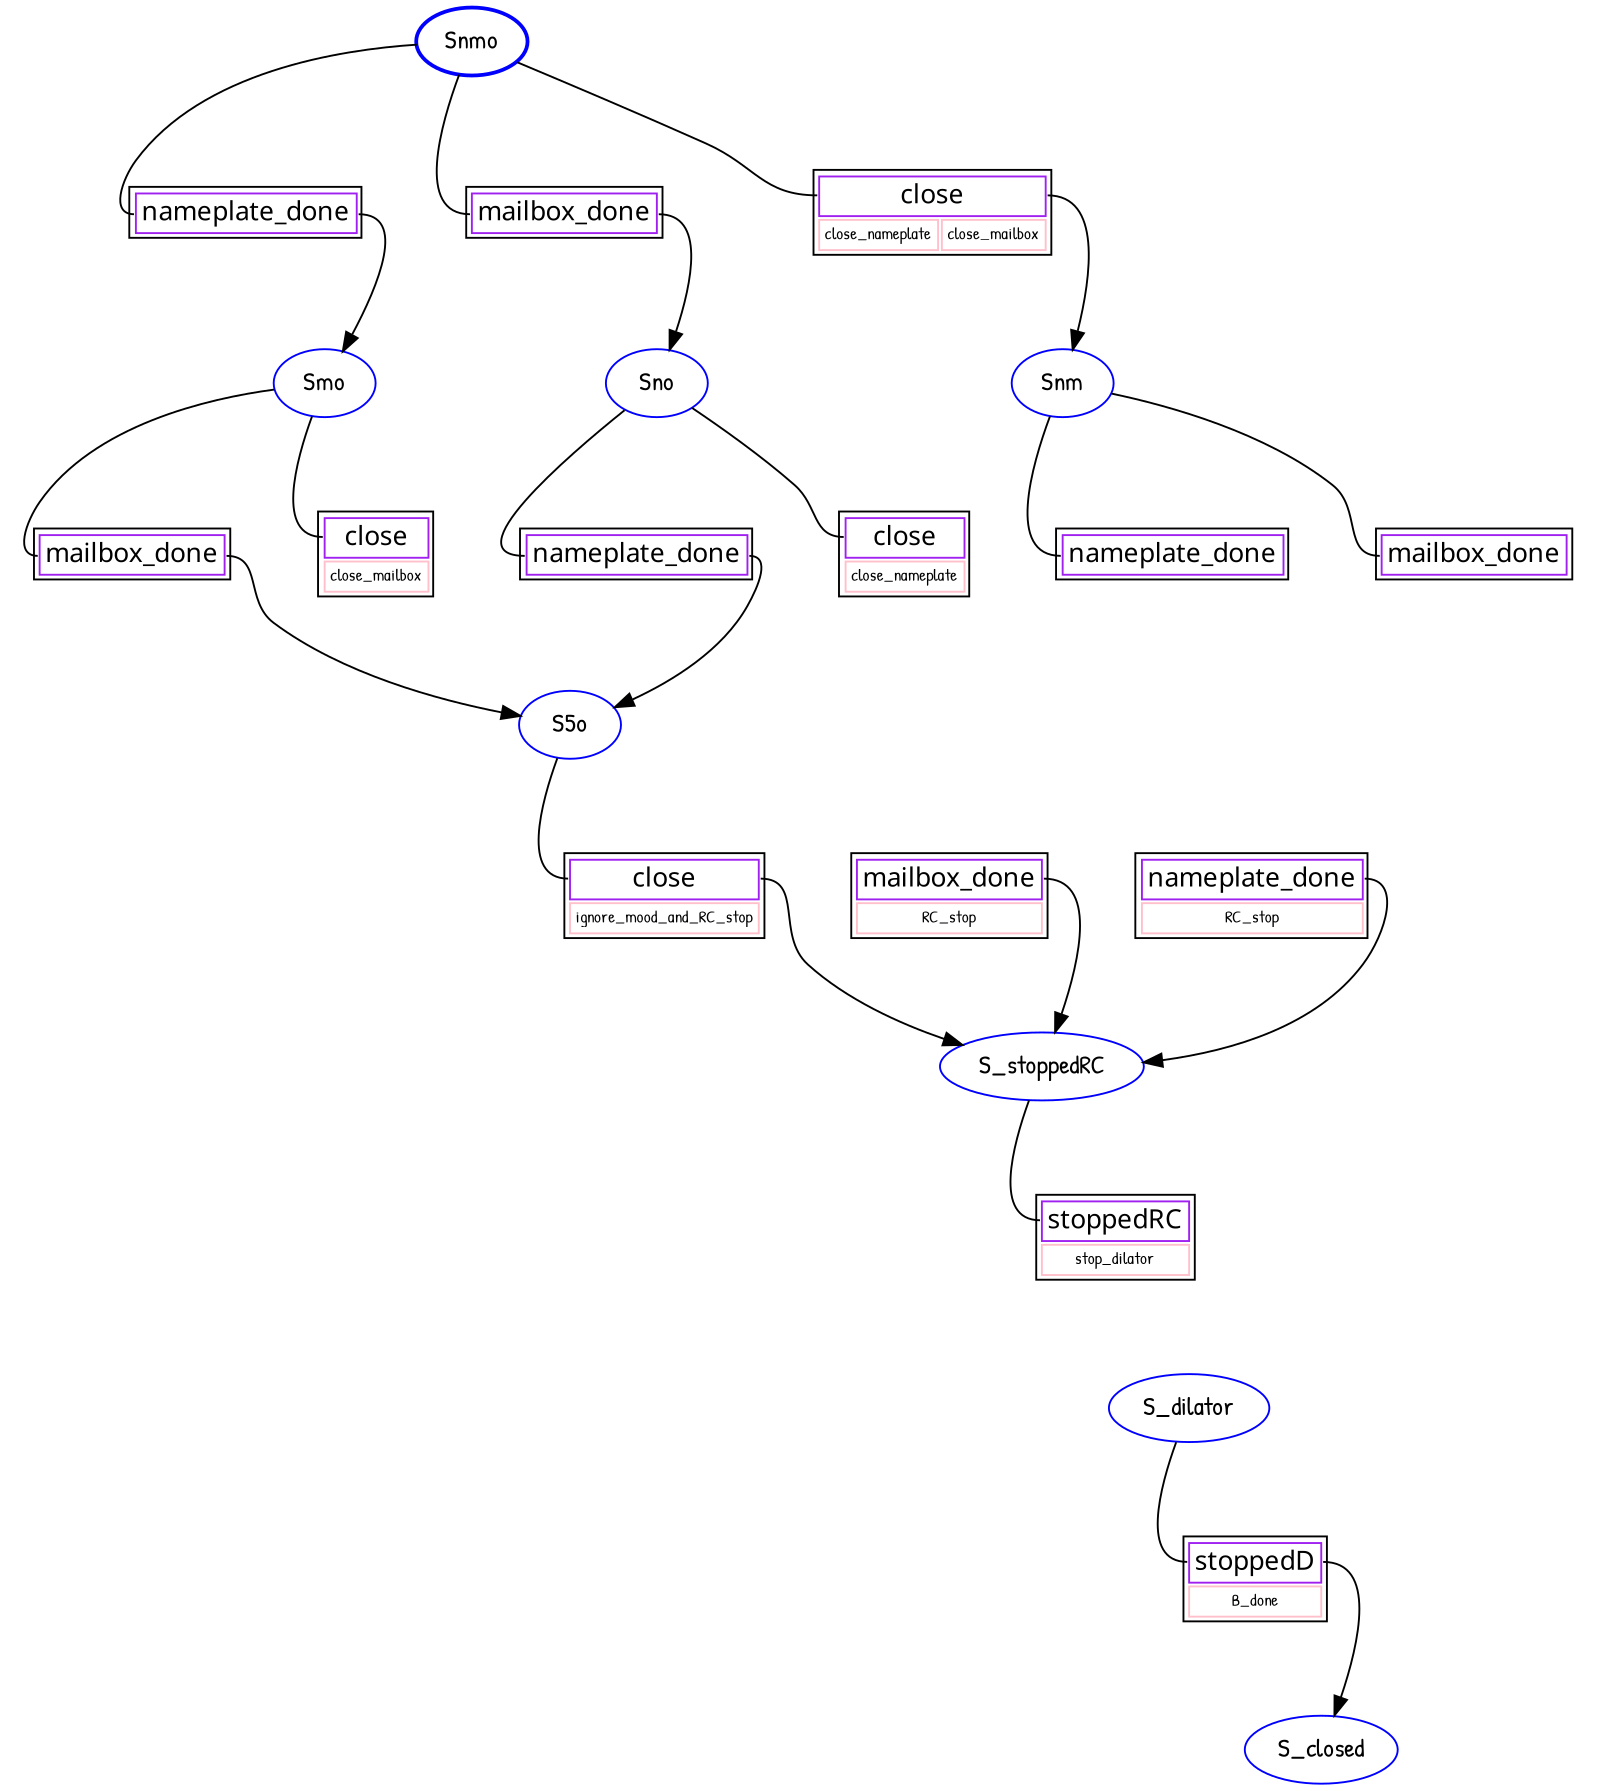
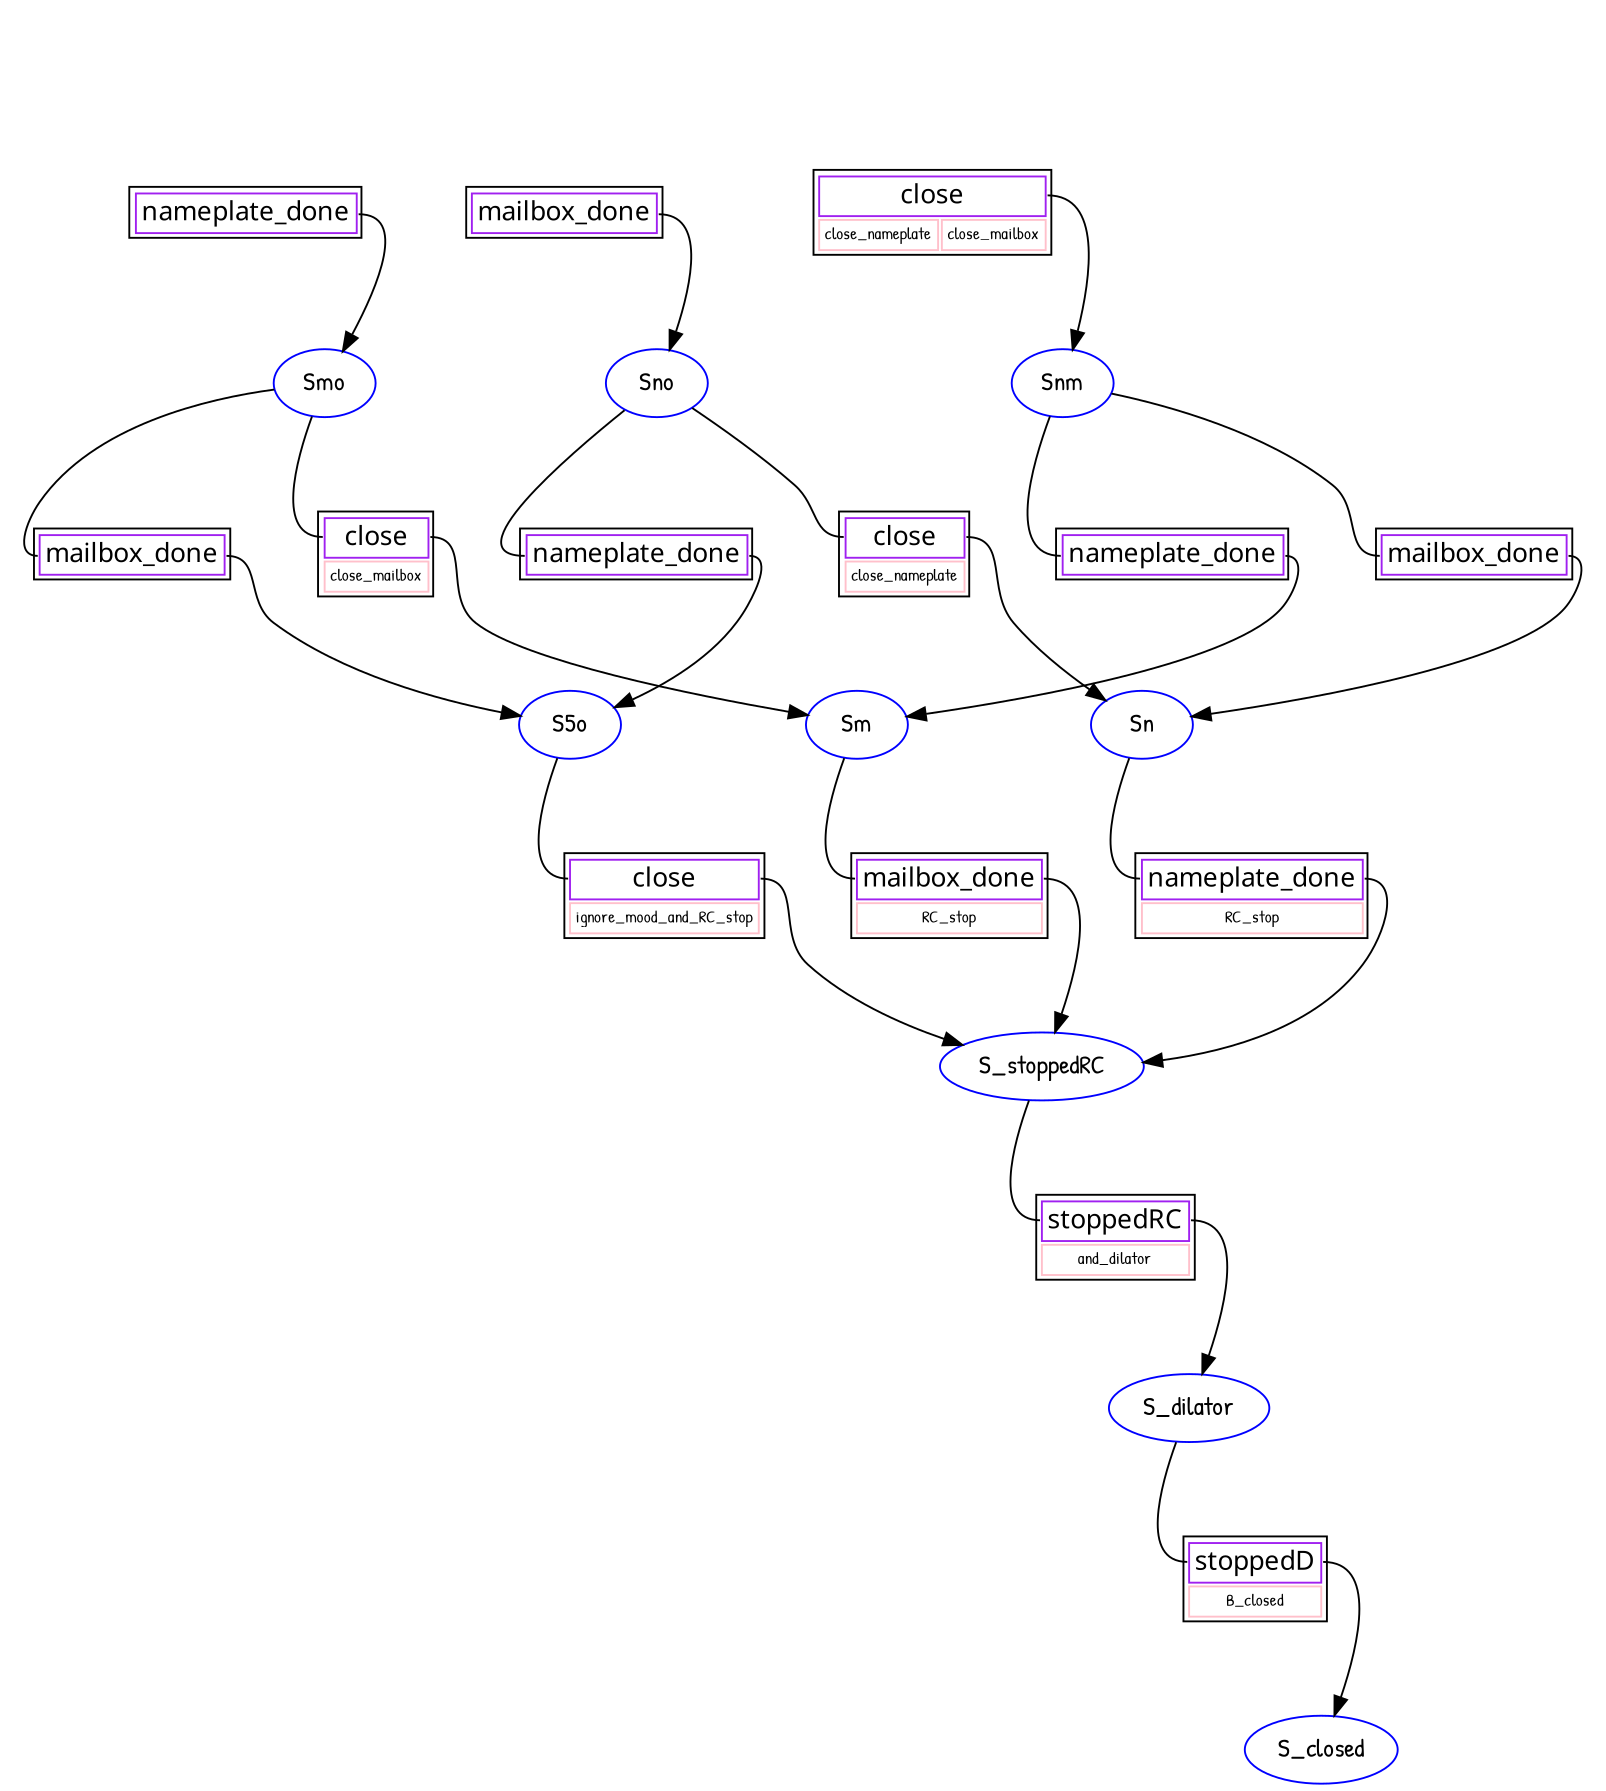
(472, 42) -> none
none -> (857, 725)
none -> (1142, 725)
(1116, 1259) -> (1116, 1259)
none -> (1226, 1279)
(1255, 1601) -> (1255, 1601)
